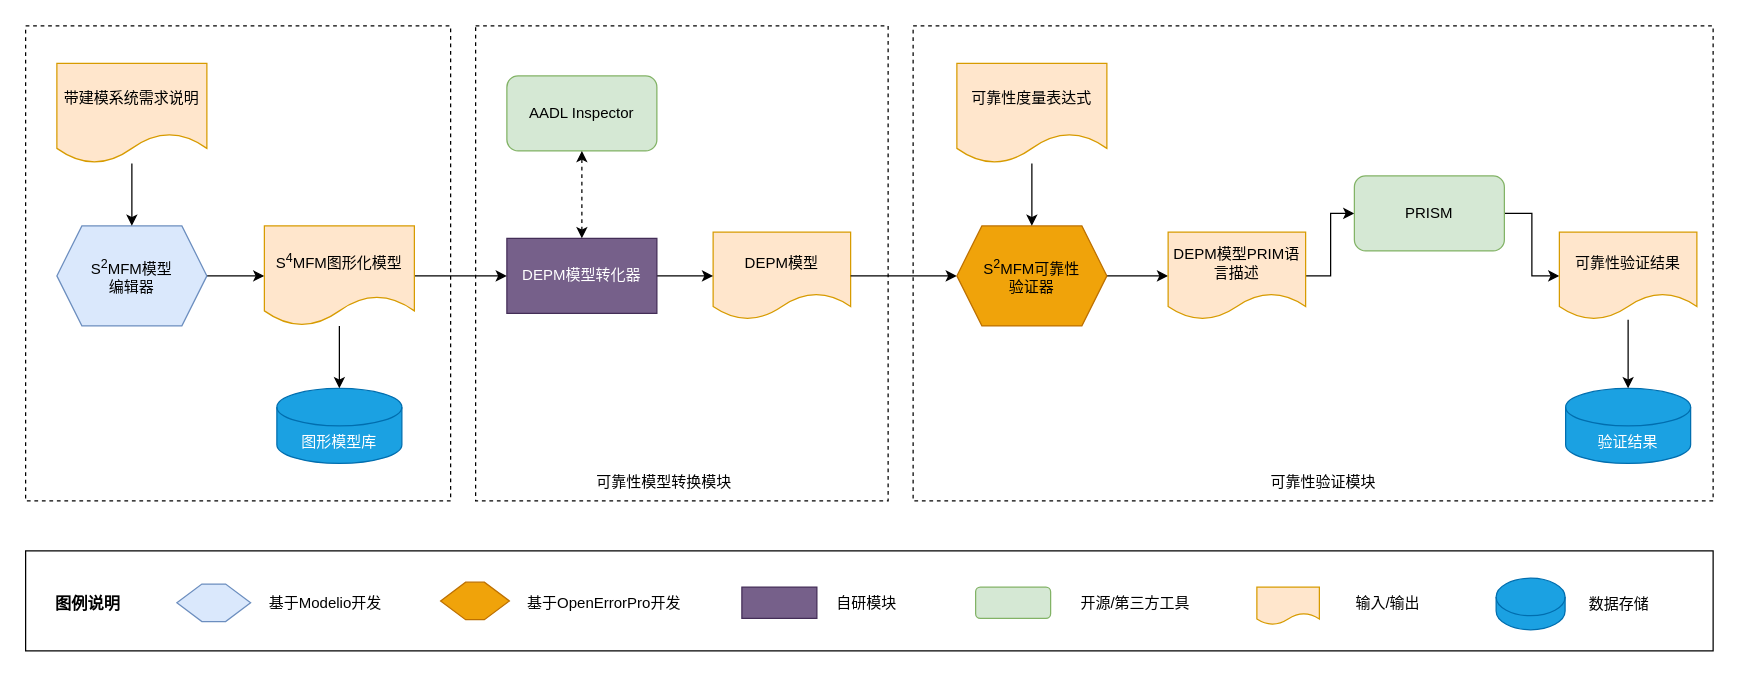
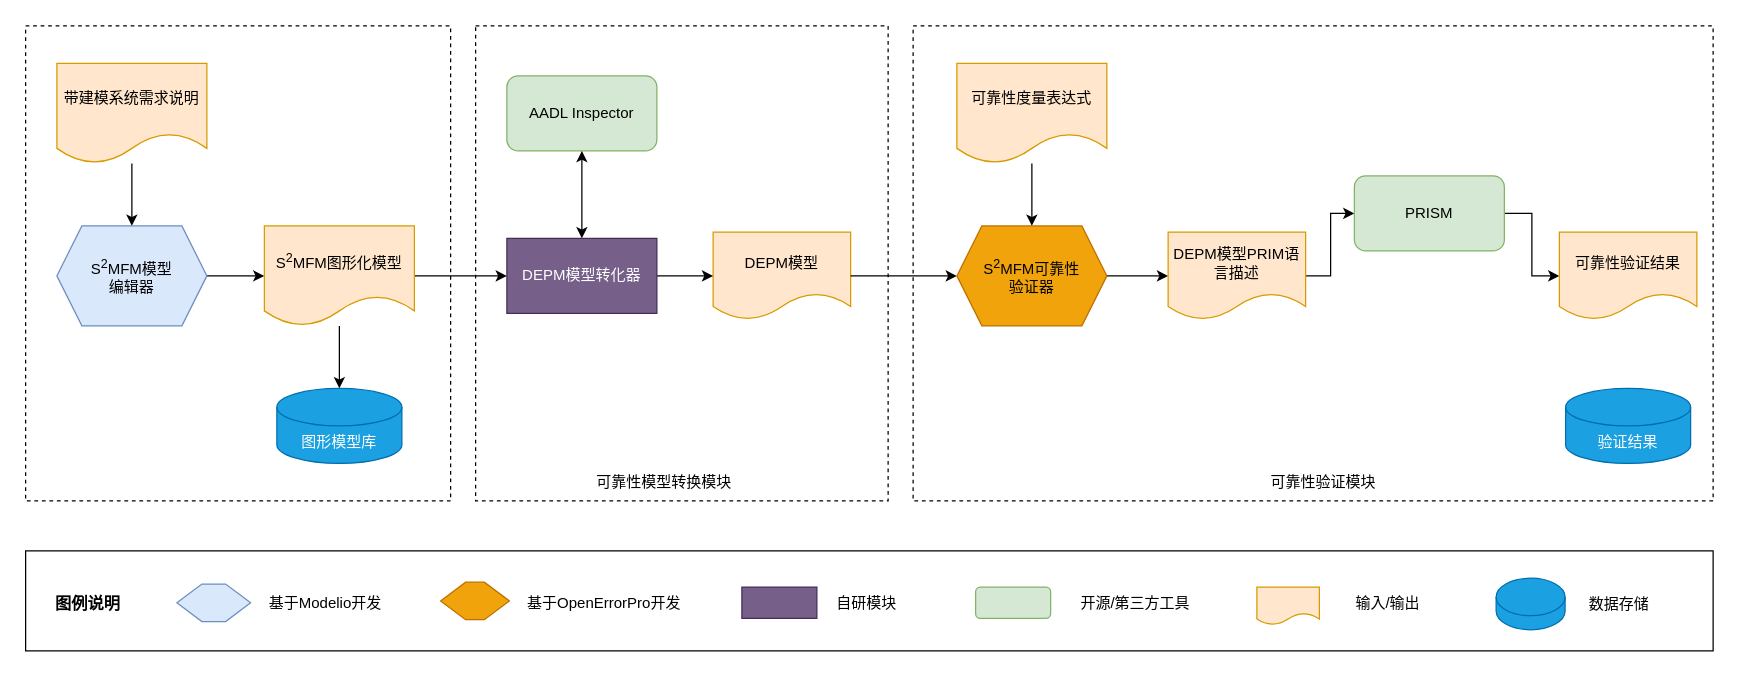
(582, 195) -> (582, 195)
(339, 261) -> (339, 261)
(1628, 350) -> none
